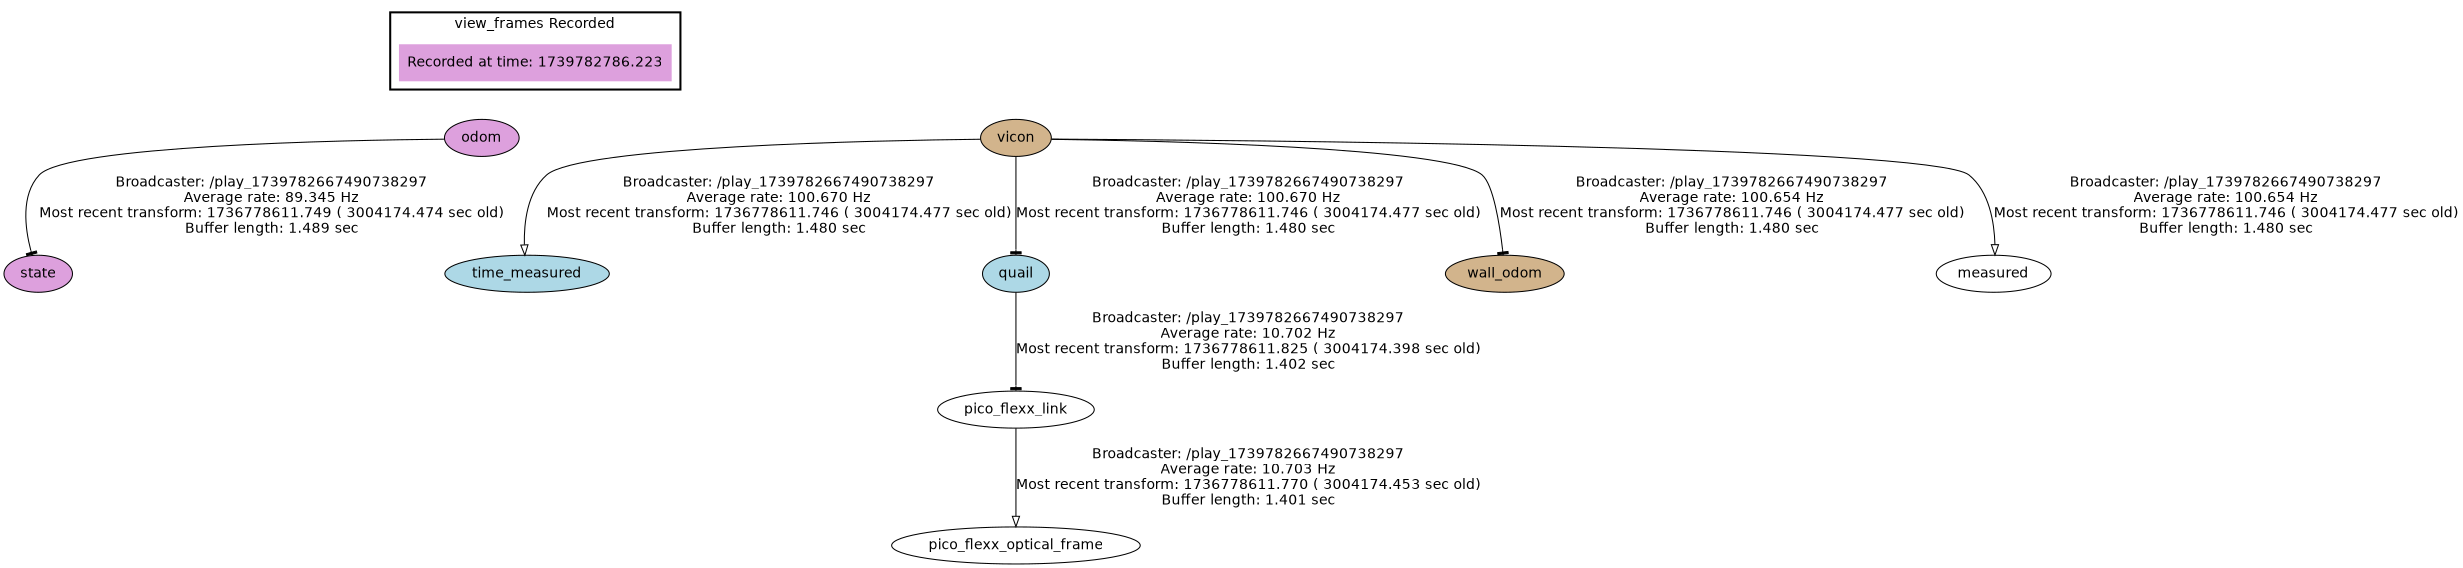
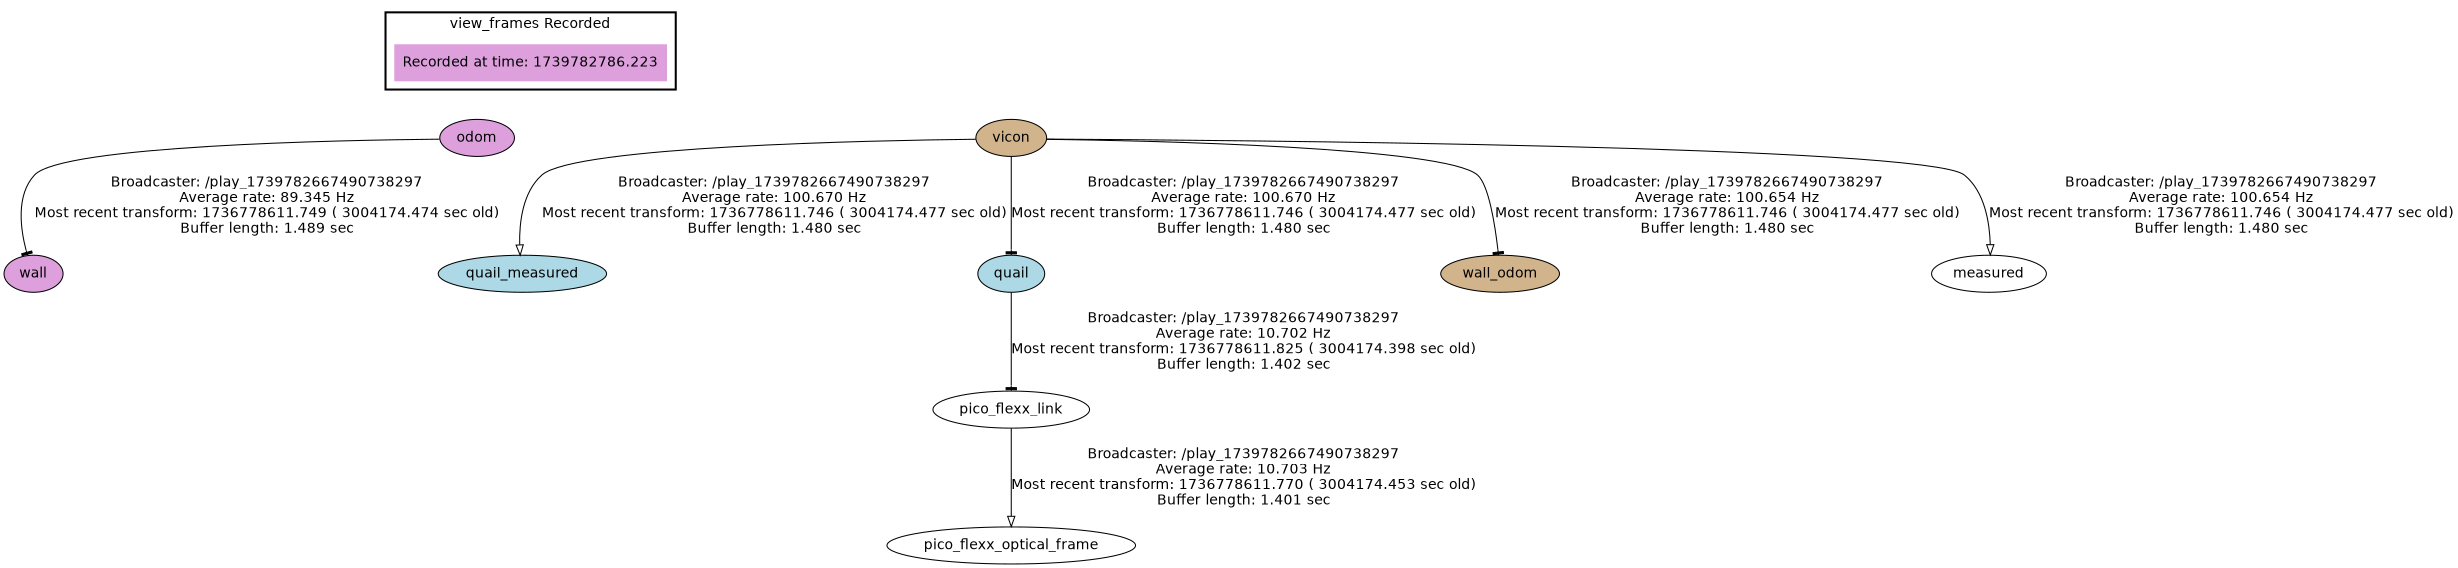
(38, 274) -> (34, 274)
(527, 274) -> (522, 274)
